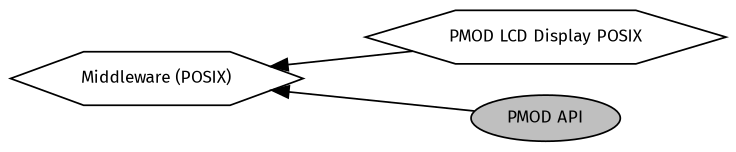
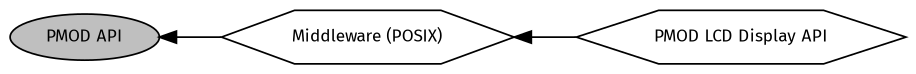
(546, 37) -> (741, 37)
(382, 101) -> (199, 37)
